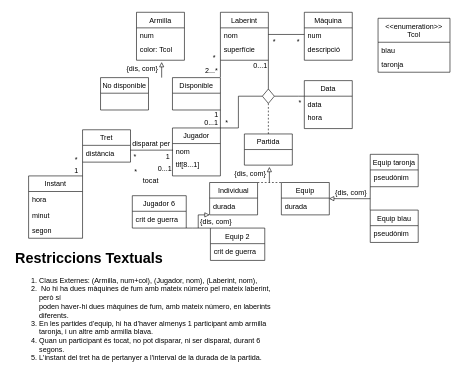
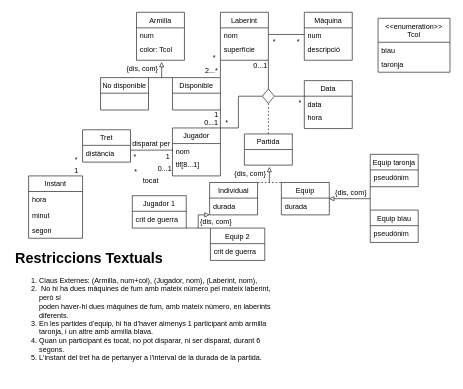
none -> (161, 78)
(83, 170) -> none
(159, 204) -> (159, 204)
